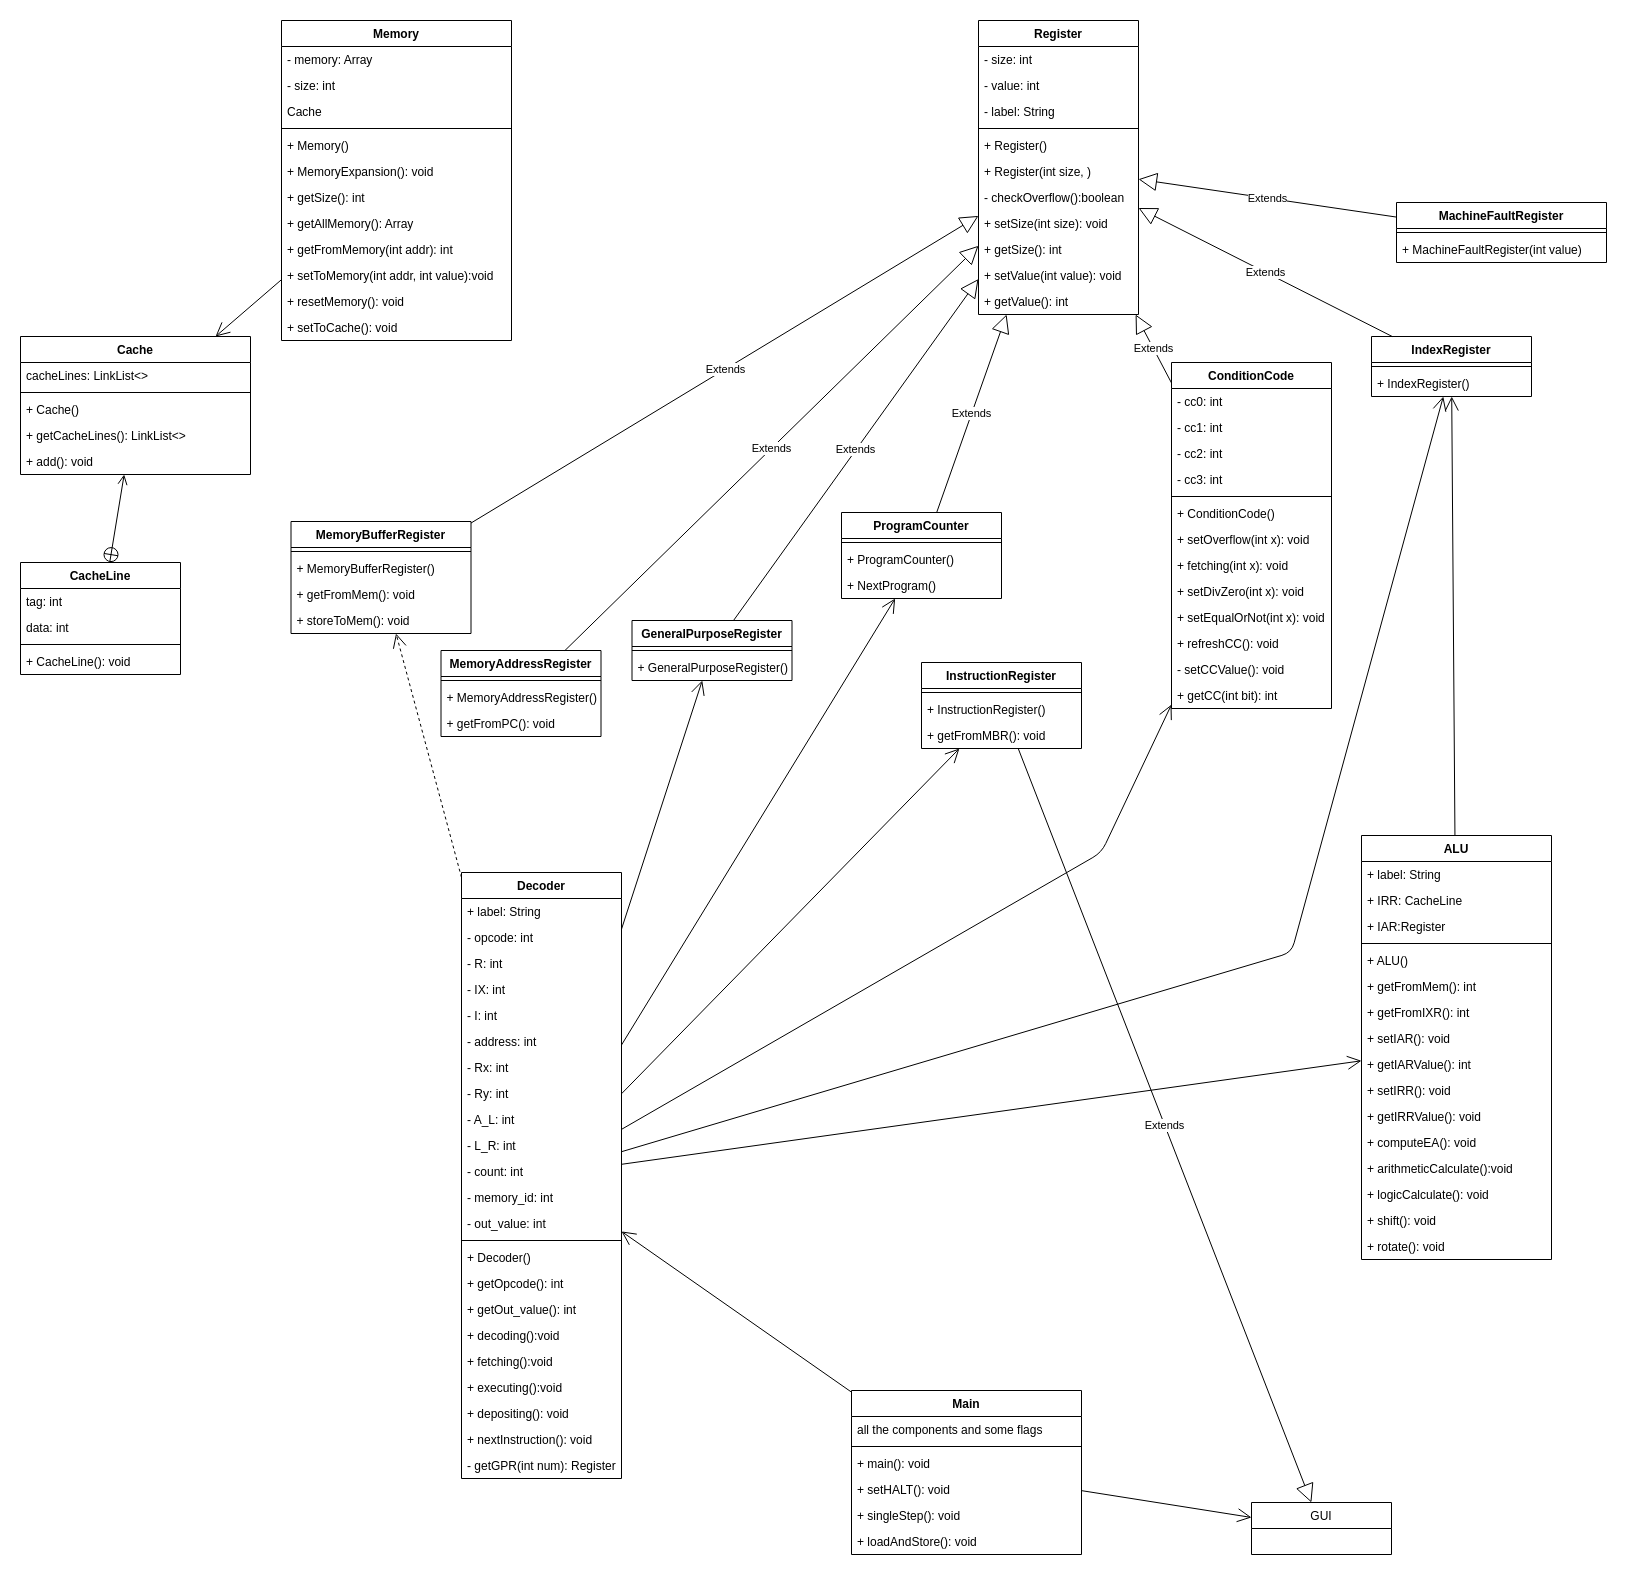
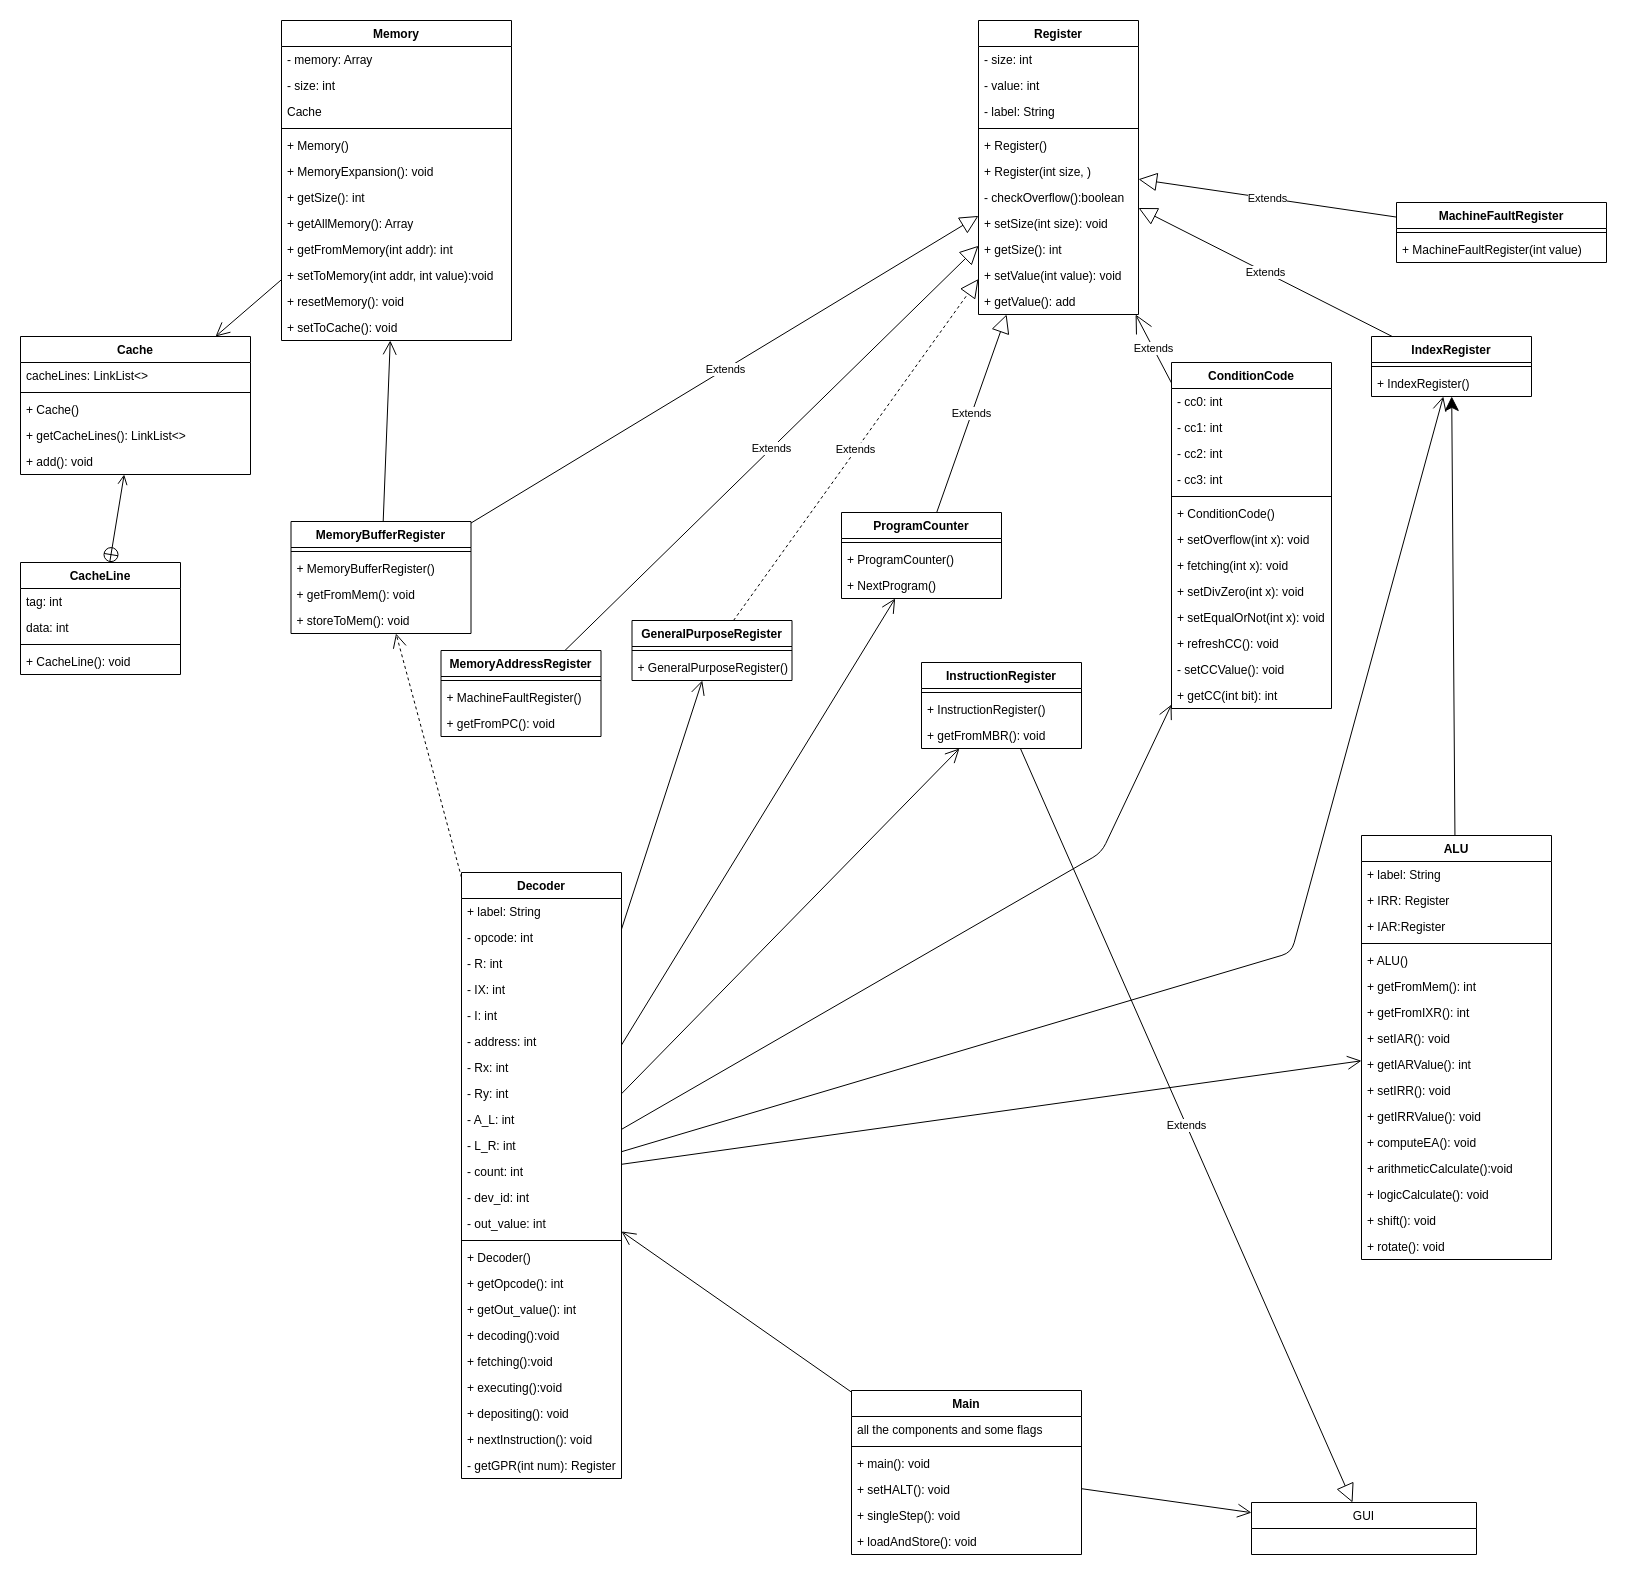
(1033, 302) -> (1035, 302)
(1144, 331) -> (1140, 324)
(1452, 405) -> (1452, 409)
none -> (387, 432)
(794, 537) -> (794, 537)
(527, 698) -> (521, 698)
(1415, 901) -> (1411, 901)
(513, 1198) -> (503, 1198)
(1322, 1529) -> (1364, 1529)
